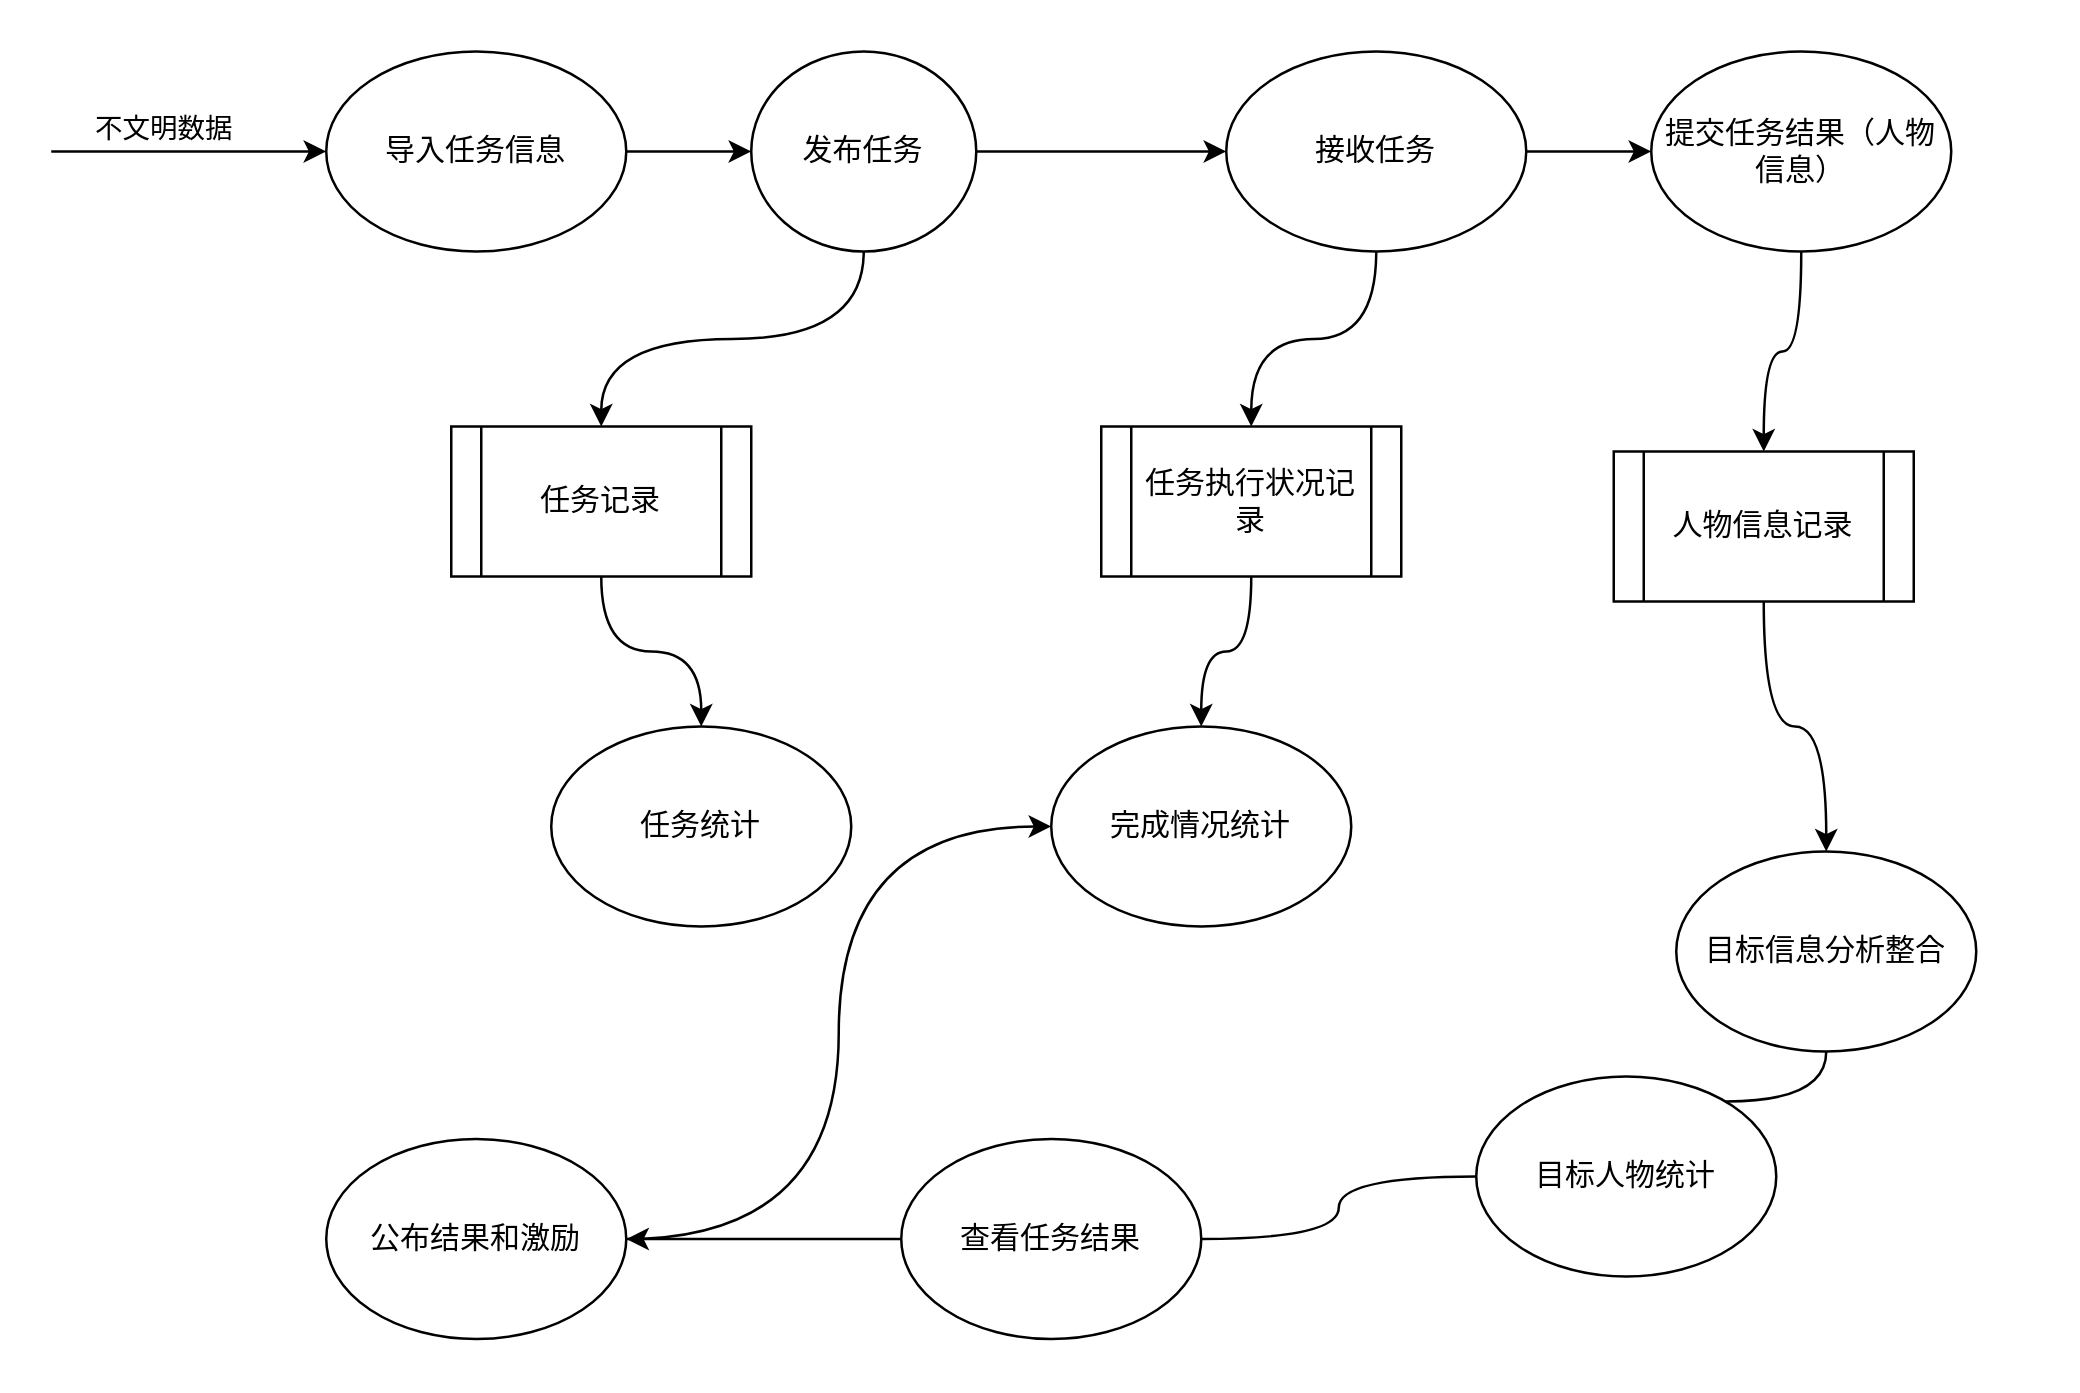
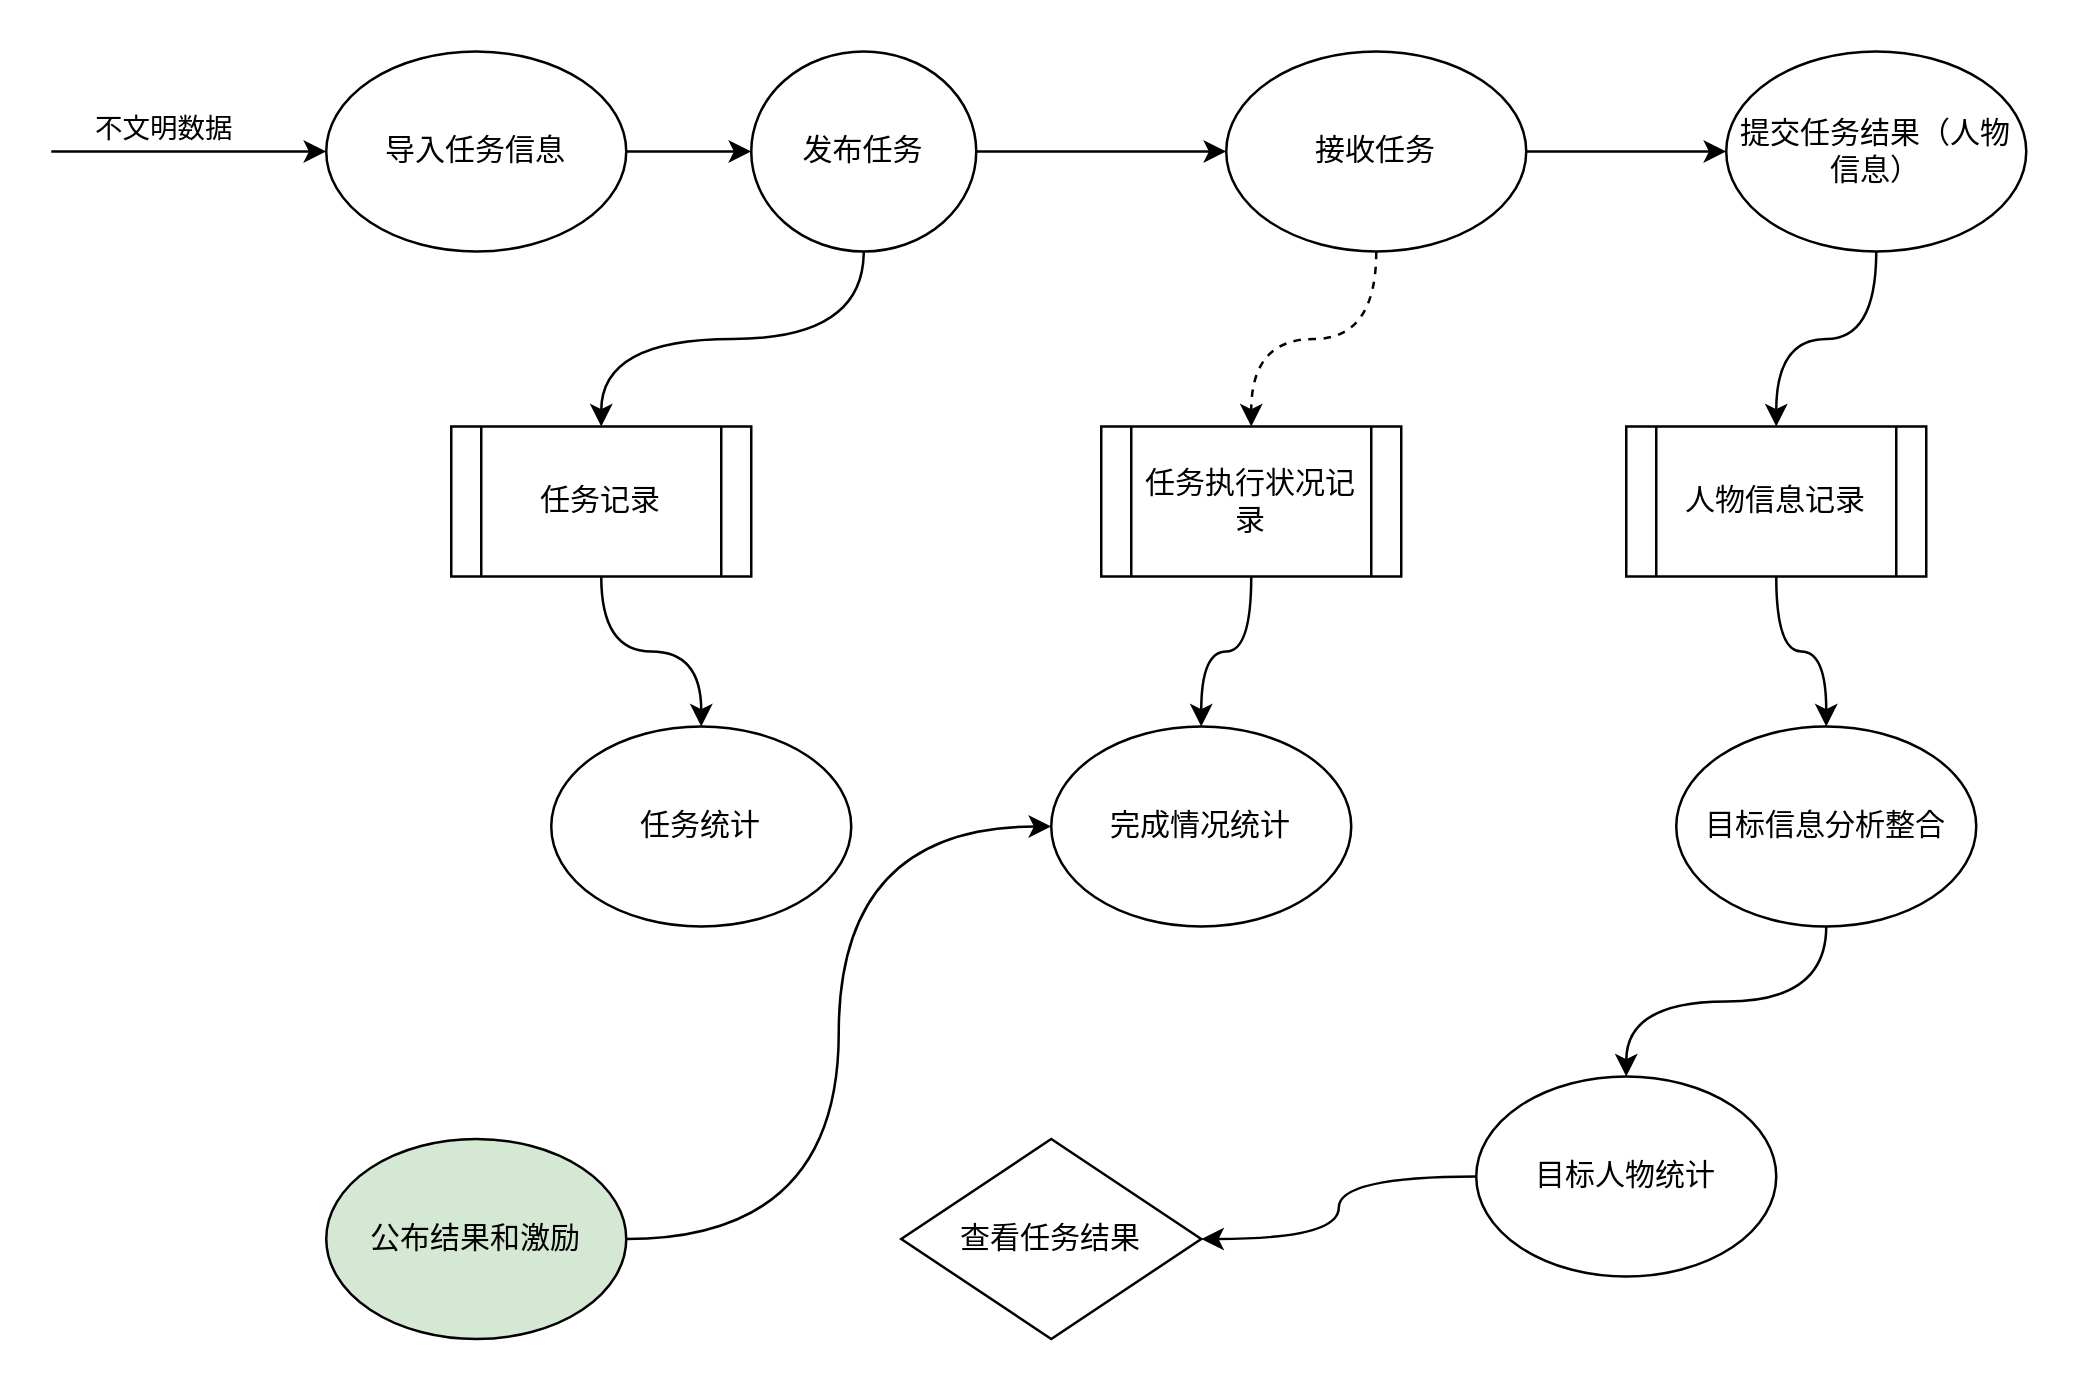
(1801, 151) -> (1876, 151)
(1320, 338) -> (1320, 338)
(1764, 526) -> (1776, 501)
(1826, 951) -> (1826, 826)
(476, 1239) -> (476, 1239)
(787, 1239) -> none
(1051, 1239) -> (1051, 1239)
(1211, 1239) -> (1219, 1239)
